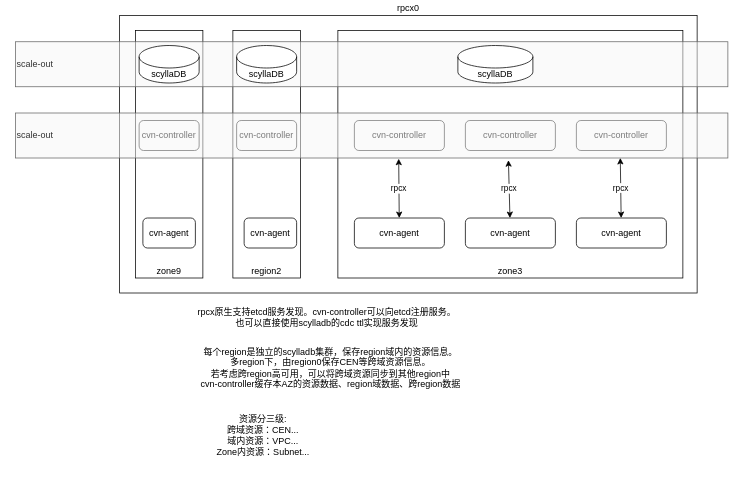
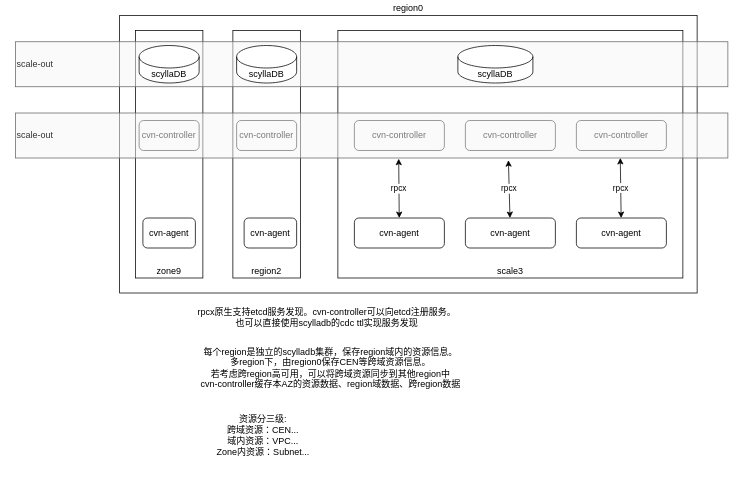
(408, 8) -> (408, 8)
(510, 270) -> (510, 270)
